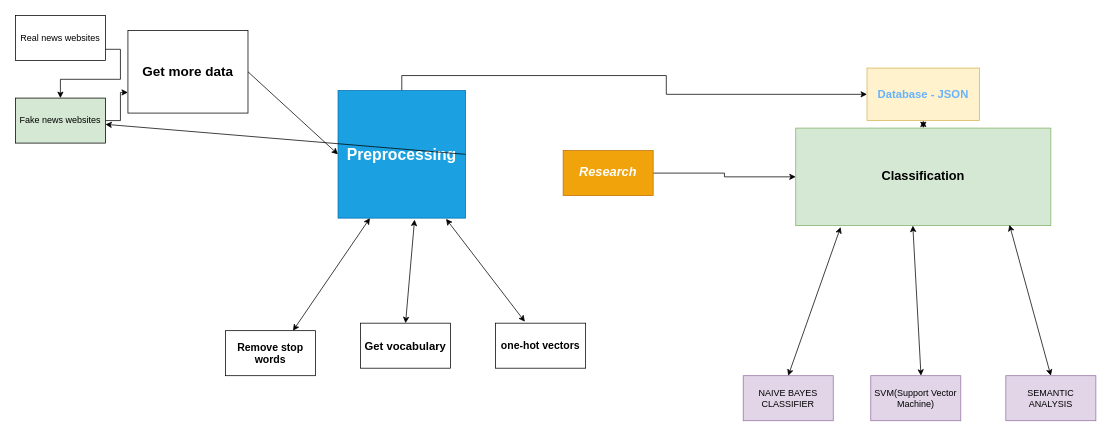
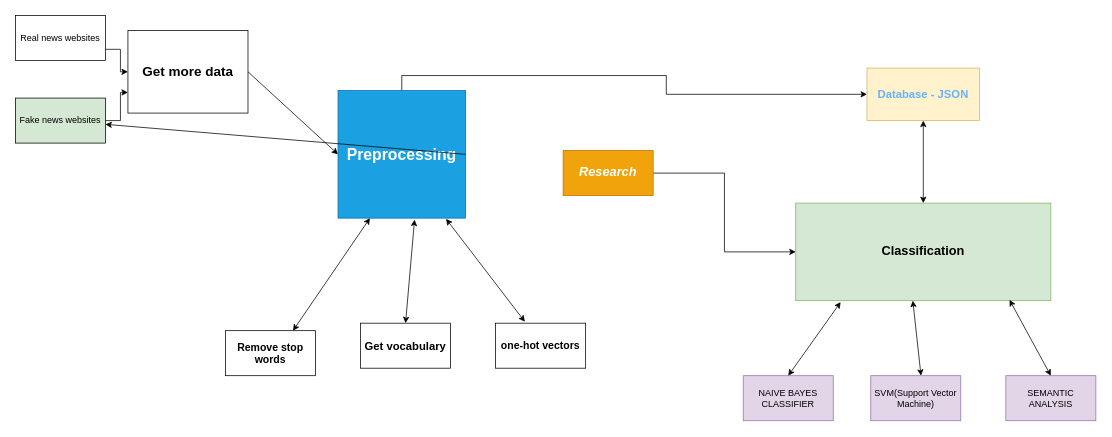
(90, 79) -> (120, 70)
(923, 177) -> (923, 252)
